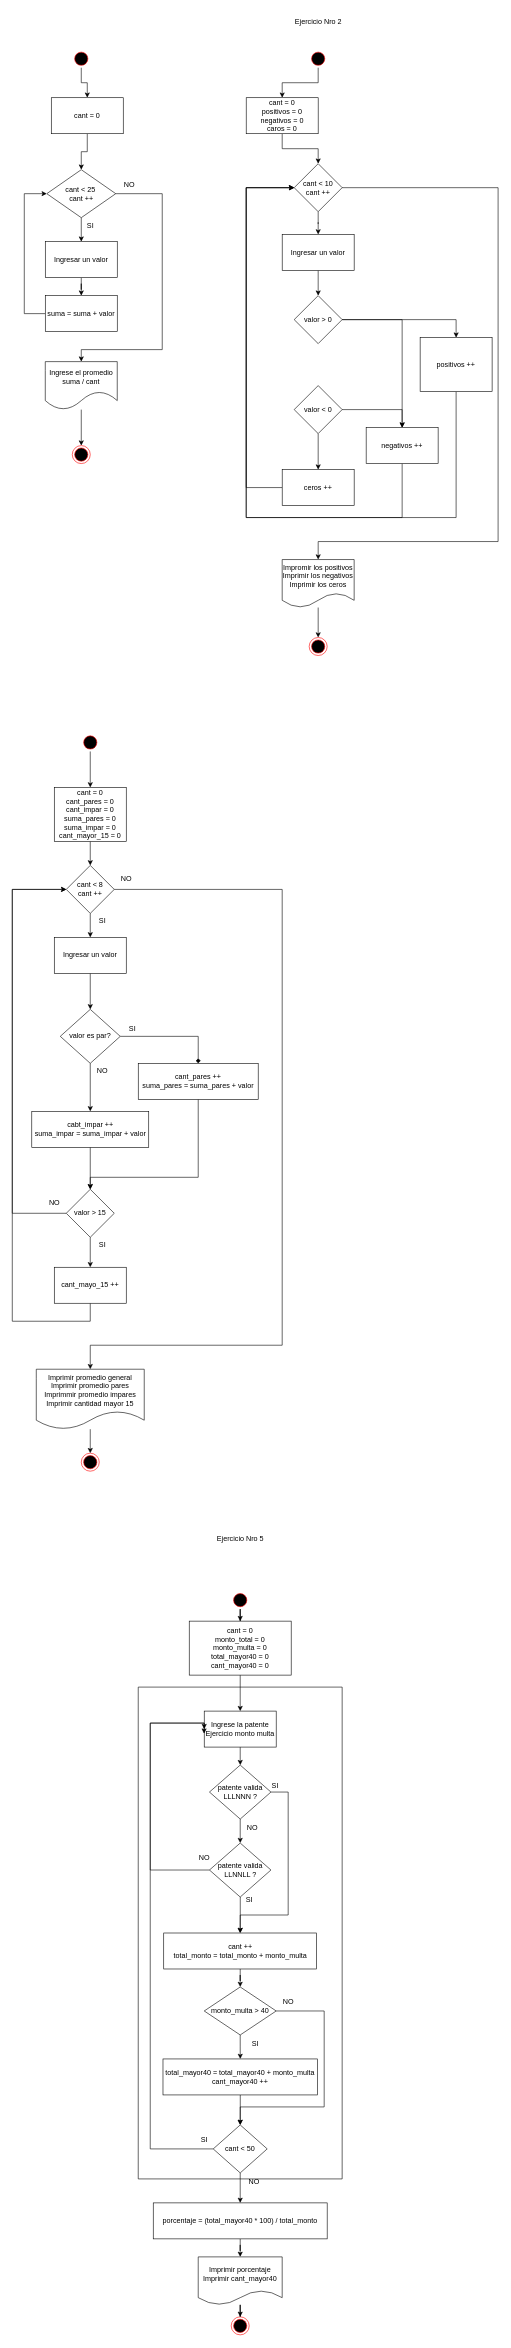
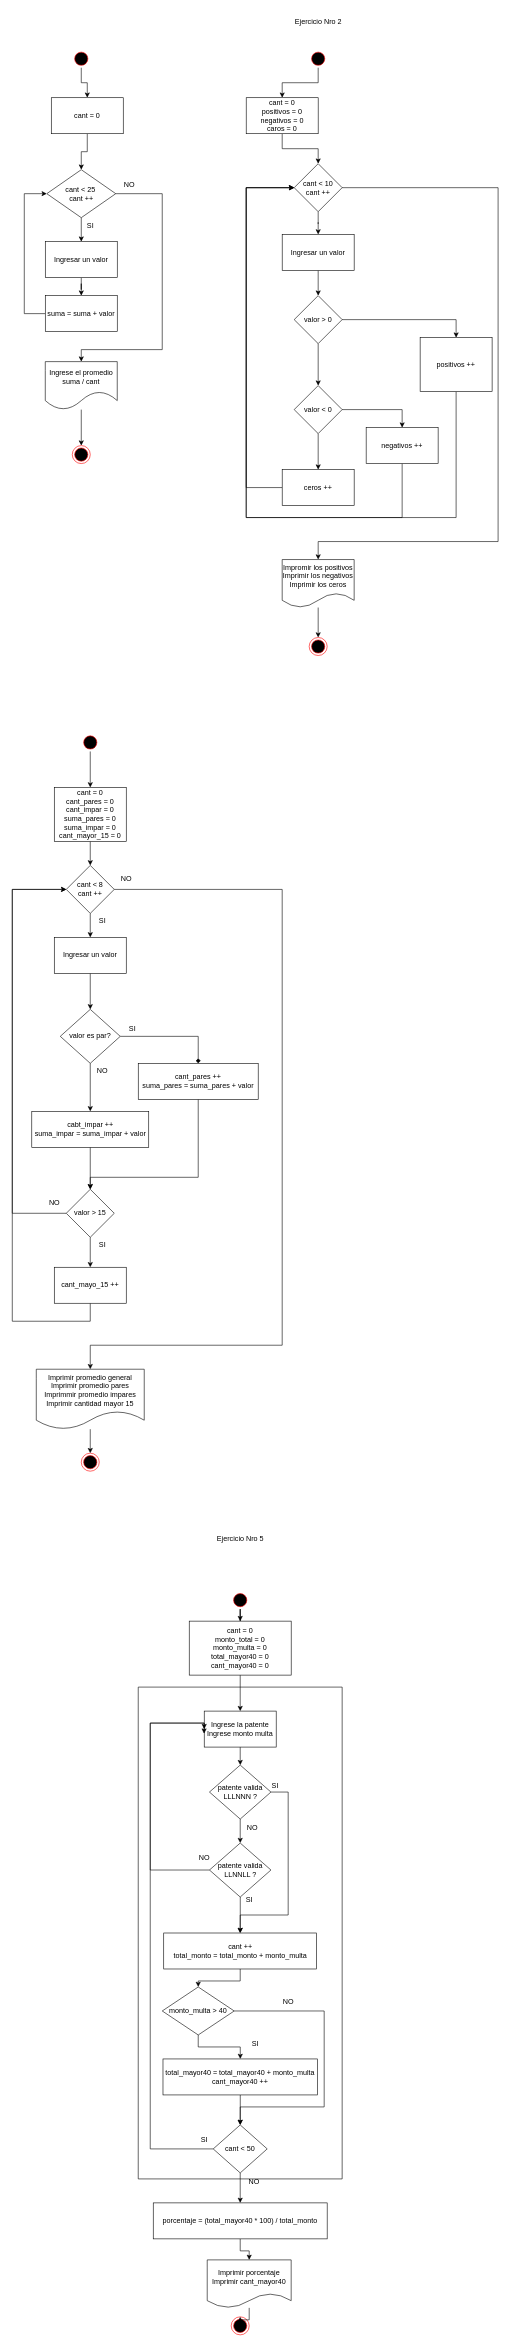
(402, 364) -> (318, 380)
(240, 1730) -> (240, 1730)
(240, 2012) -> (198, 2012)
(240, 2282) -> (249, 2285)
